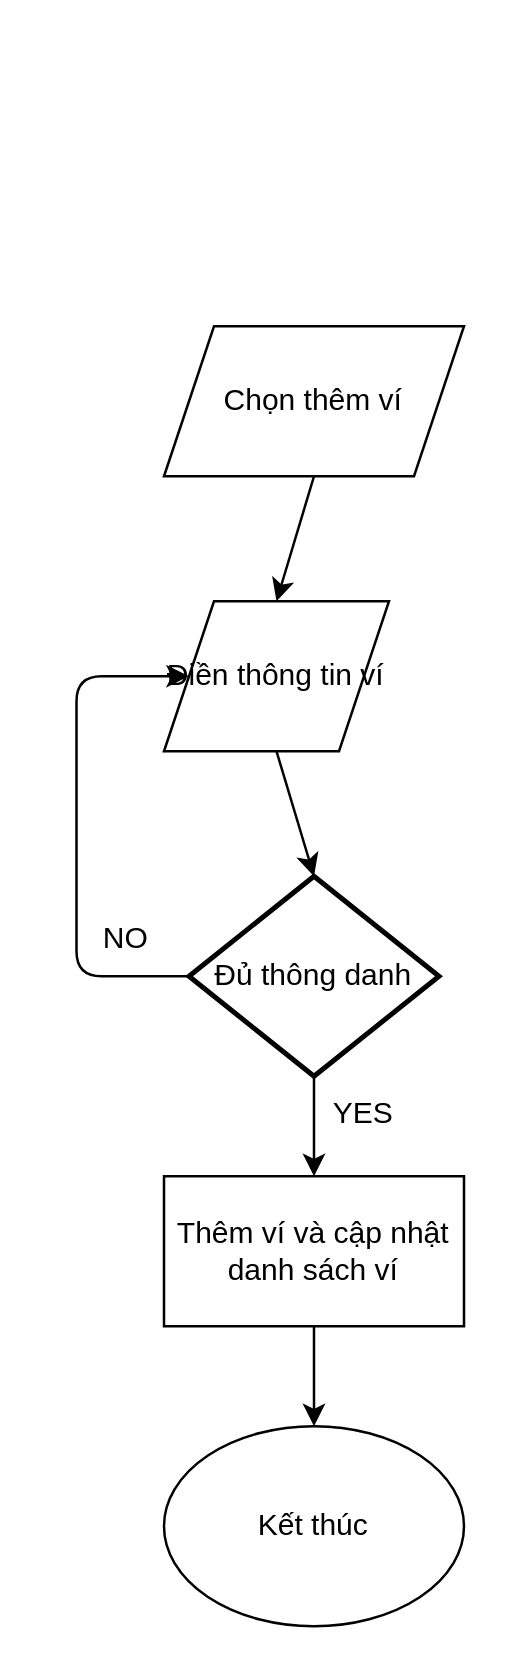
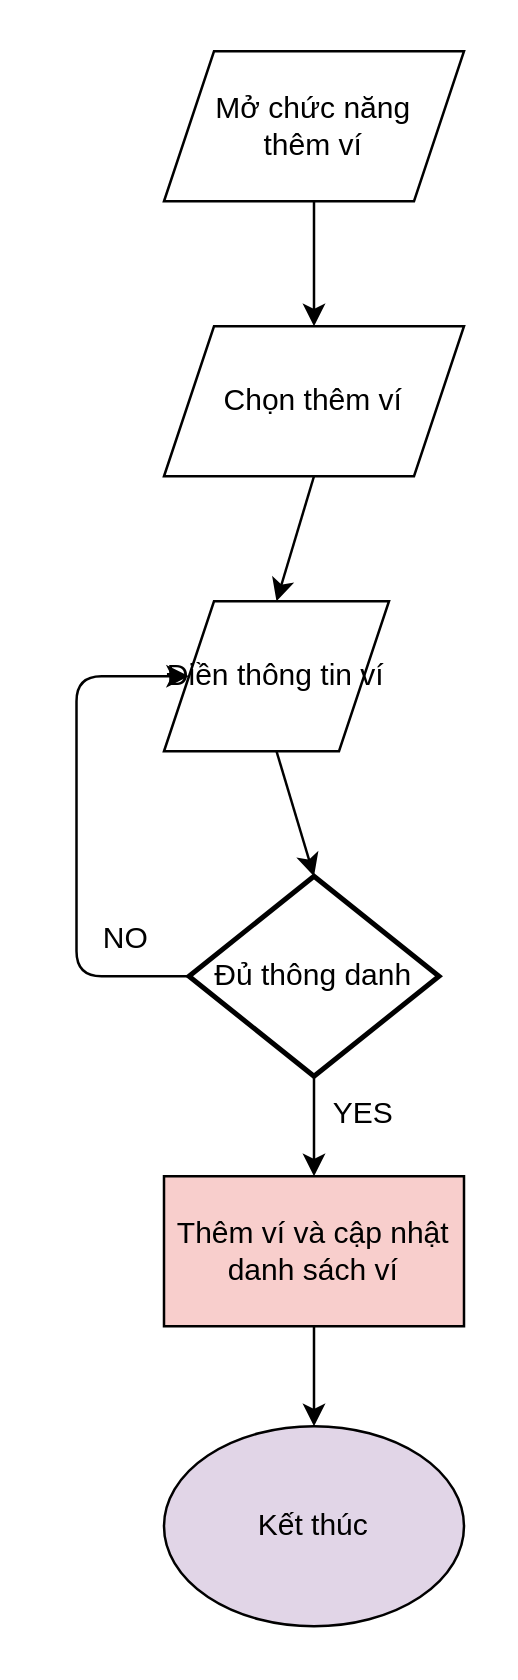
none -> (314, 126)
none -> (314, 255)
(314, 1251) -> (314, 1251)
(314, 1526) -> (314, 1526)
